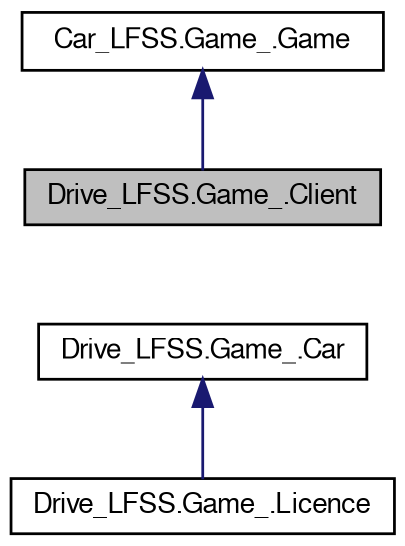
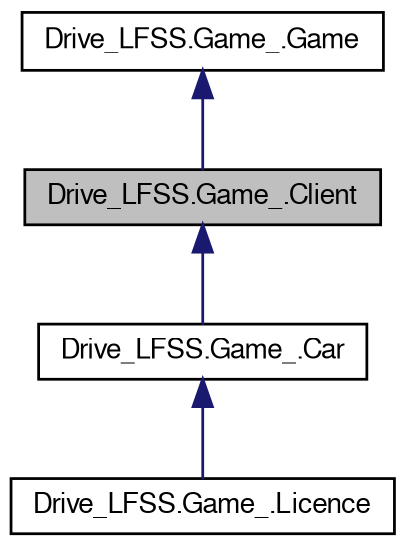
(203, 41) -> (203, 41)
none -> (203, 289)
